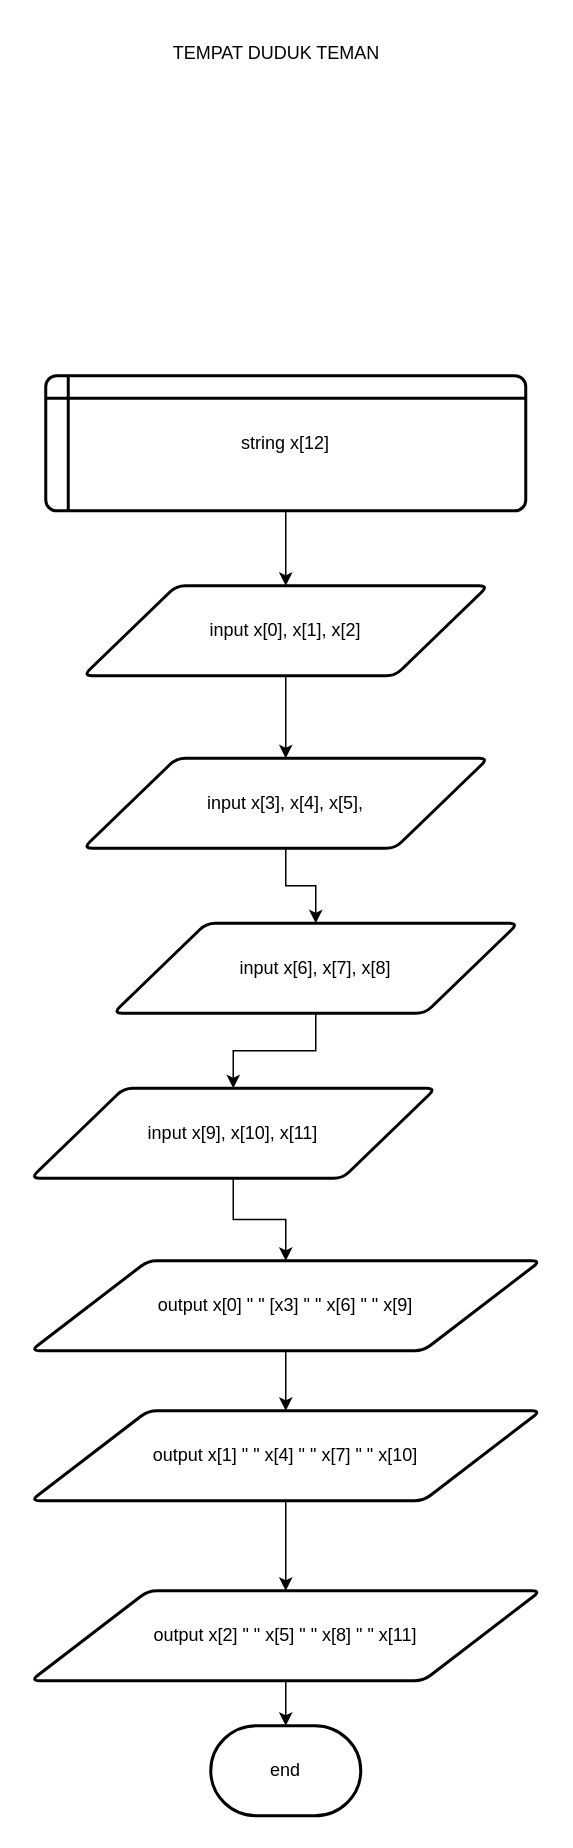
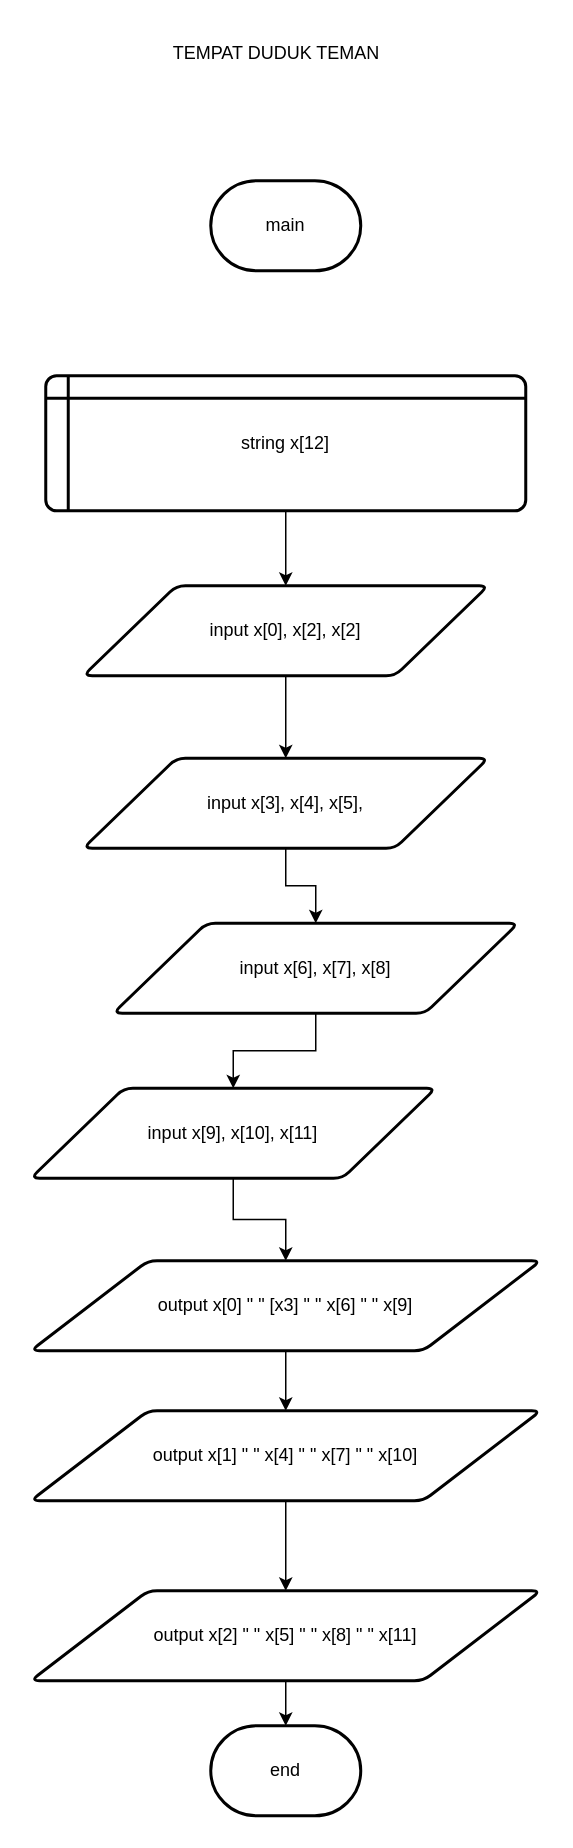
none -> (286, 226)
(286, 631) -> (286, 631)
